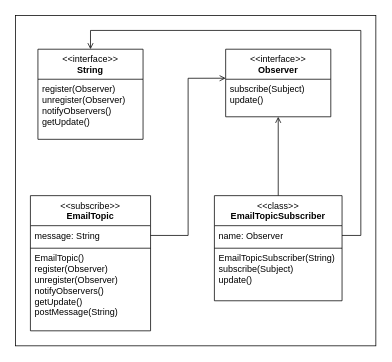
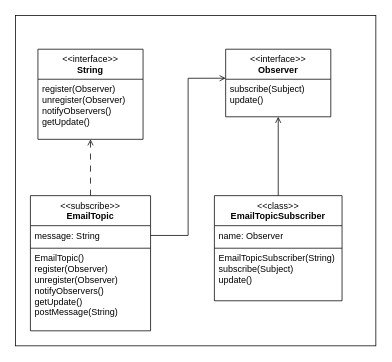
(327, 30) -> none
none -> (90, 168)
